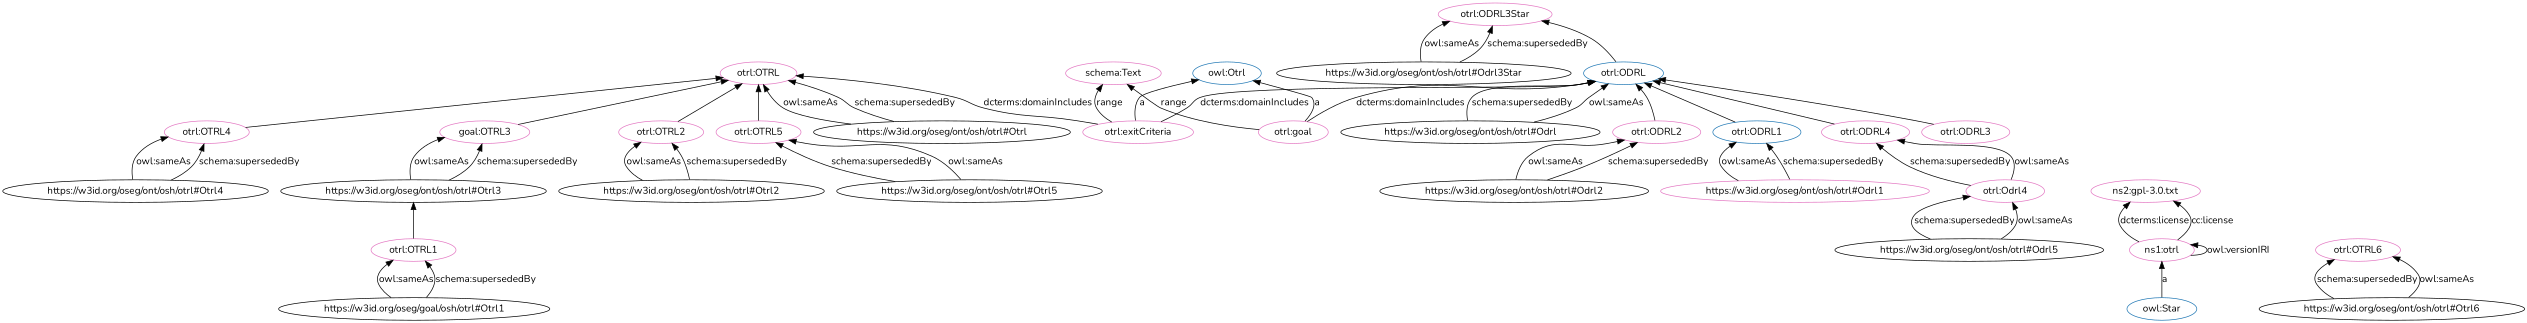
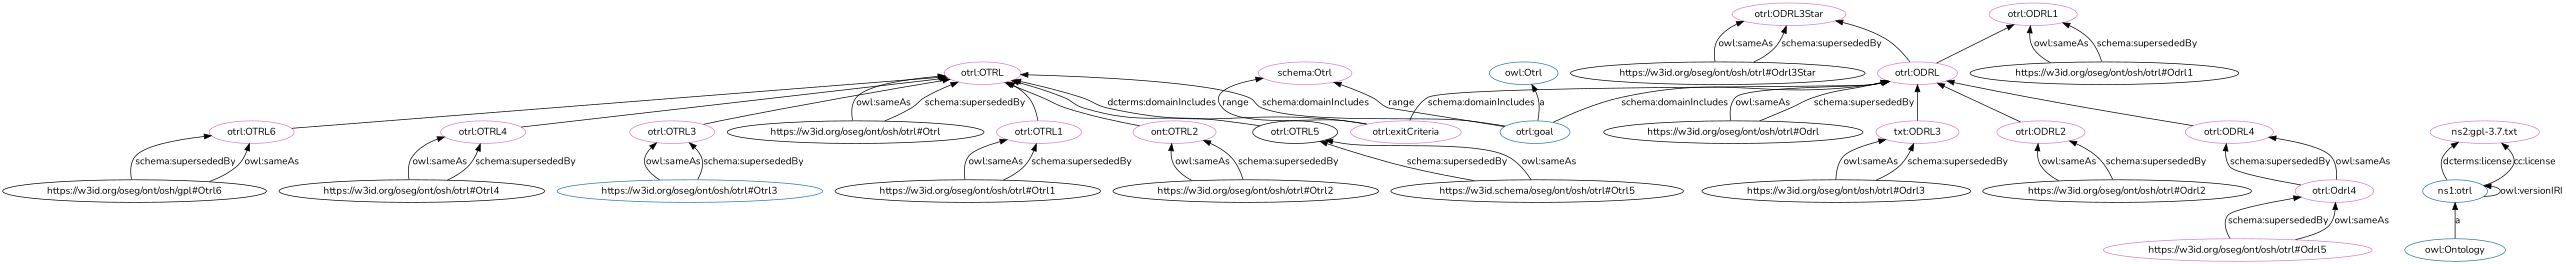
(1113, 73) -> (1305, 73)
(1624, 73) -> (1917, 73)
(1154, 91) -> none
none -> (615, 103)
(1255, 103) -> (1481, 103)
(1410, 103) -> (1675, 103)
(1693, 104) -> (1972, 45)
none -> (1264, 109)
(485, 132) -> (672, 132)
(661, 132) -> (1175, 132)
(759, 132) -> (1295, 132)
(1293, 132) -> (1535, 132)
(1757, 132) -> (2033, 14)
(1966, 132) -> (1917, 132)
(414, 191) -> (690, 191)
(970, 191) -> (1537, 191)
(1795, 191) -> (2104, 73)
none -> (1836, 191)
(2146, 191) -> (2485, 132)
(414, 224) -> (1030, 100)
(1969, 250) -> (2238, 250)
(2162, 250) -> (2455, 191)
(414, 309) -> (968, 191)
(2162, 309) -> (2455, 250)
(2392, 309) -> (135, 191)
